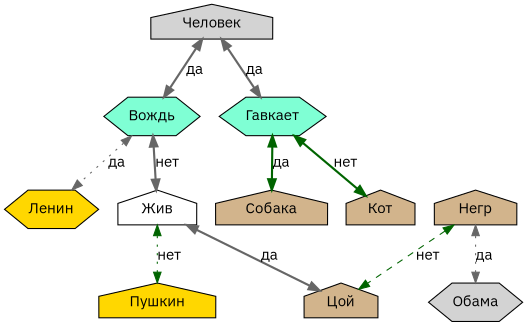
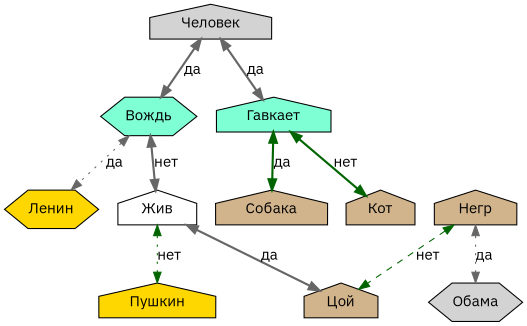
(273, 116) -> (274, 116)
